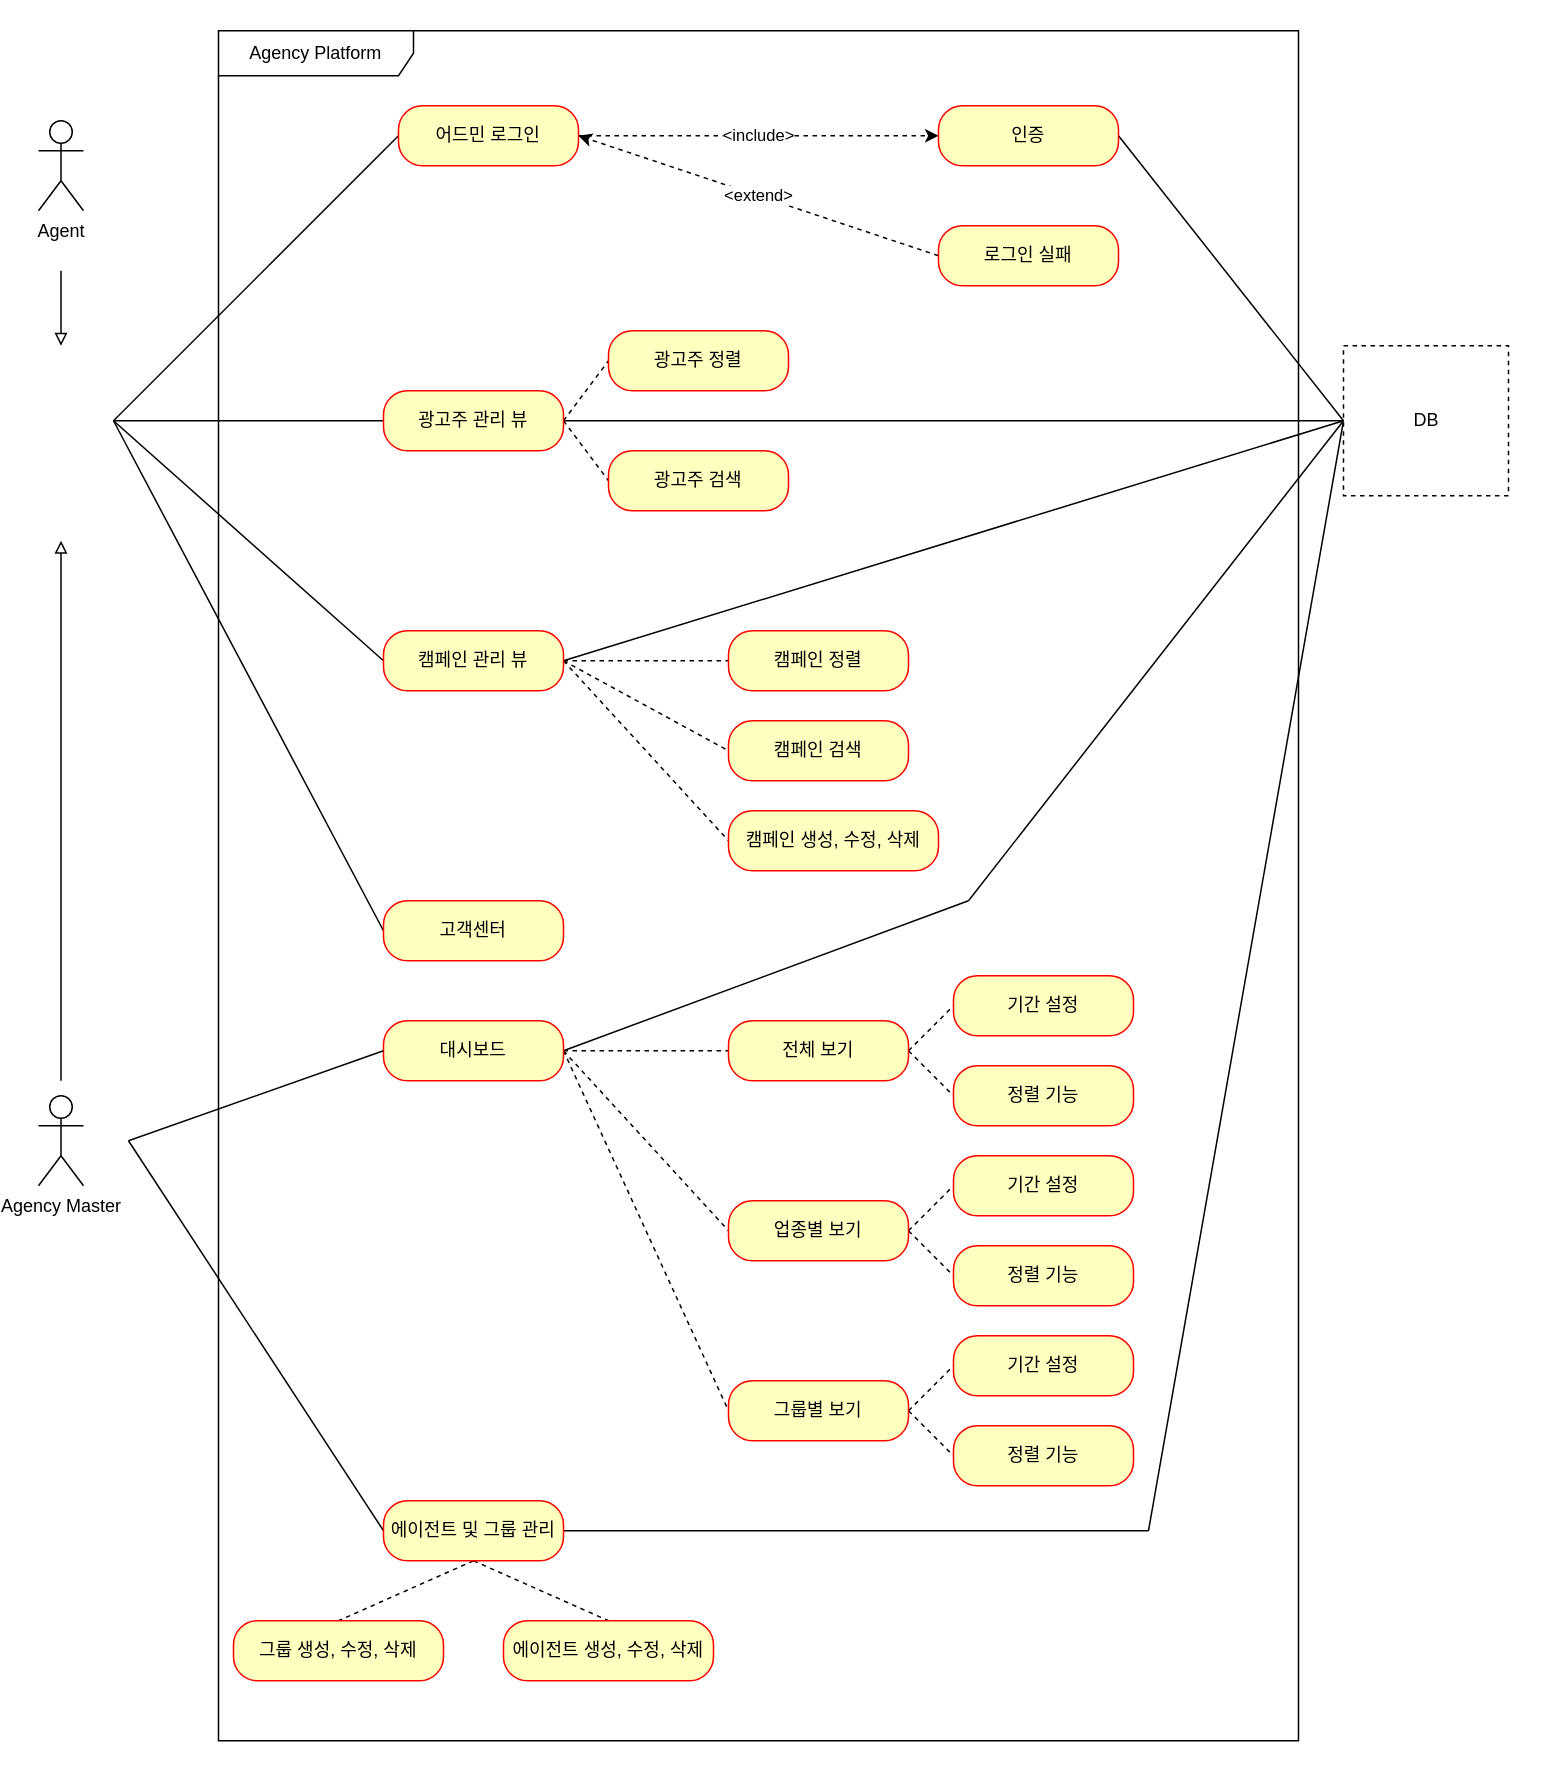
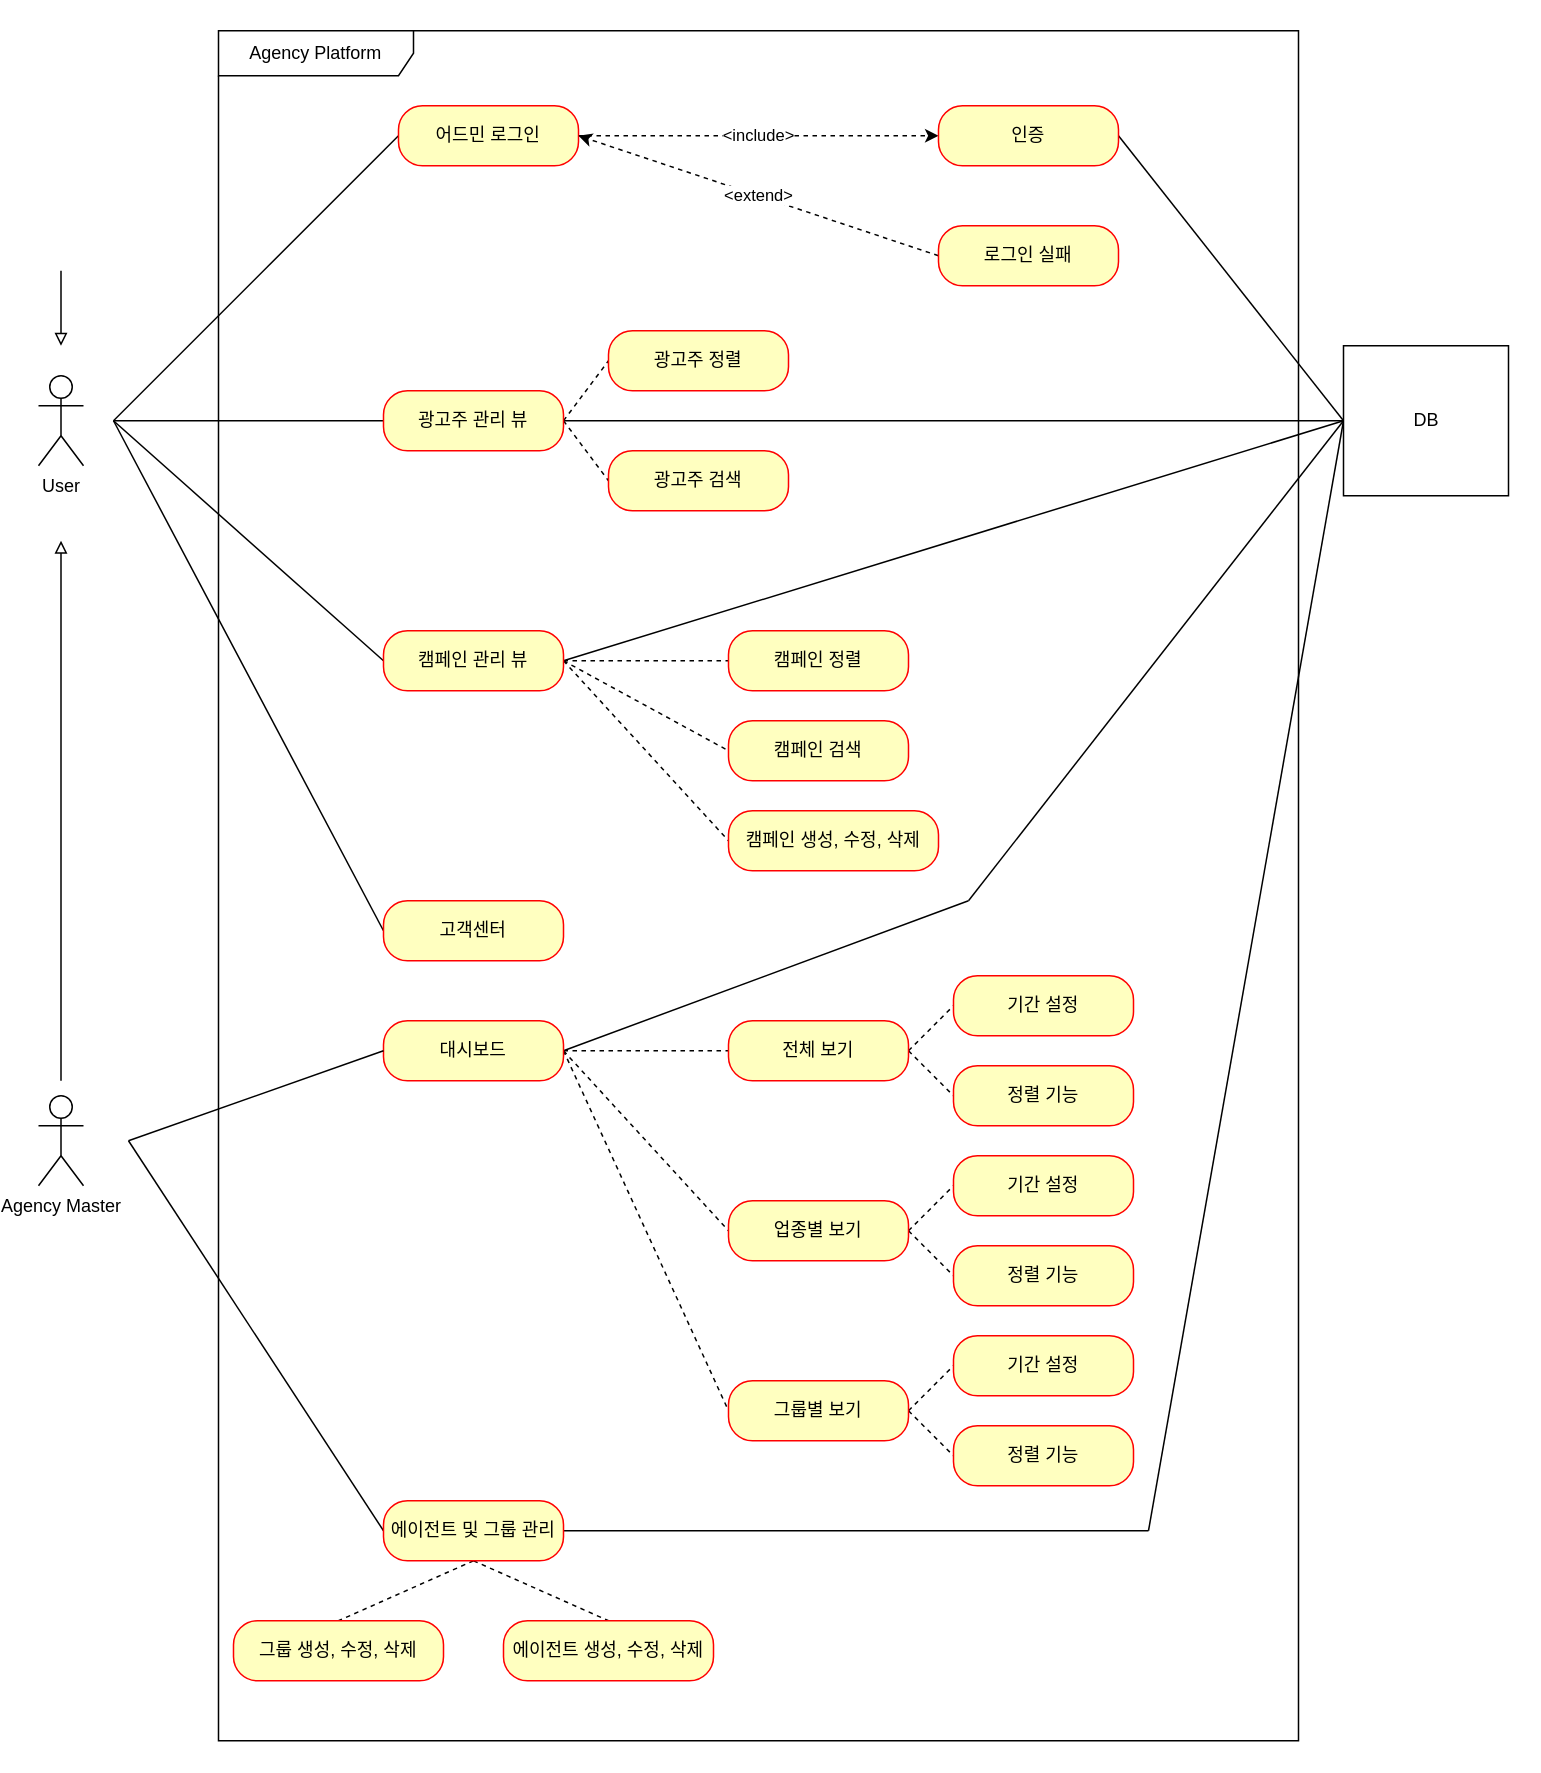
(61, 166) -> none
none -> (61, 421)
(1426, 421) -> (1426, 421)
